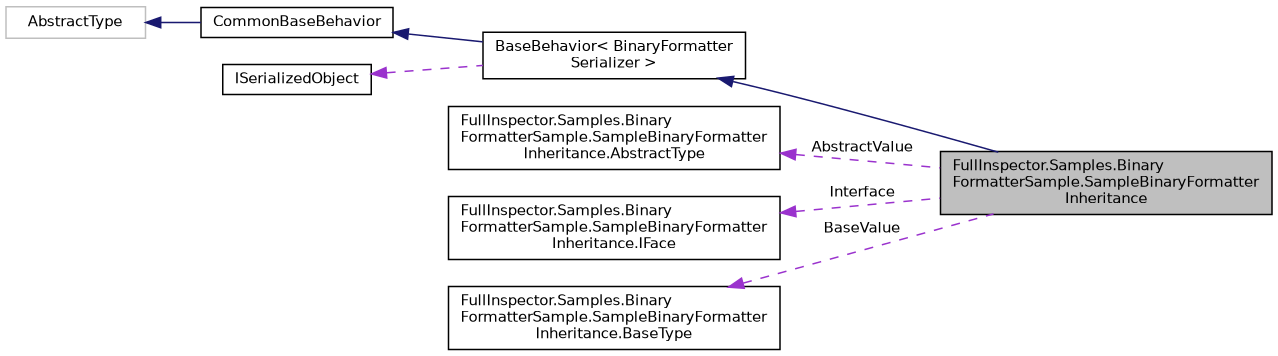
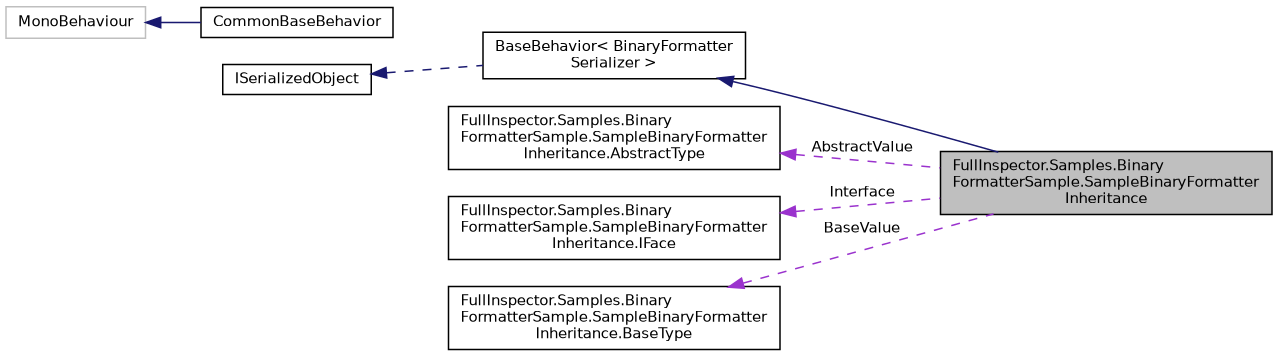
(76, 22) -> (76, 22)
(446, 38) -> none
(435, 69) -> (435, 69)
